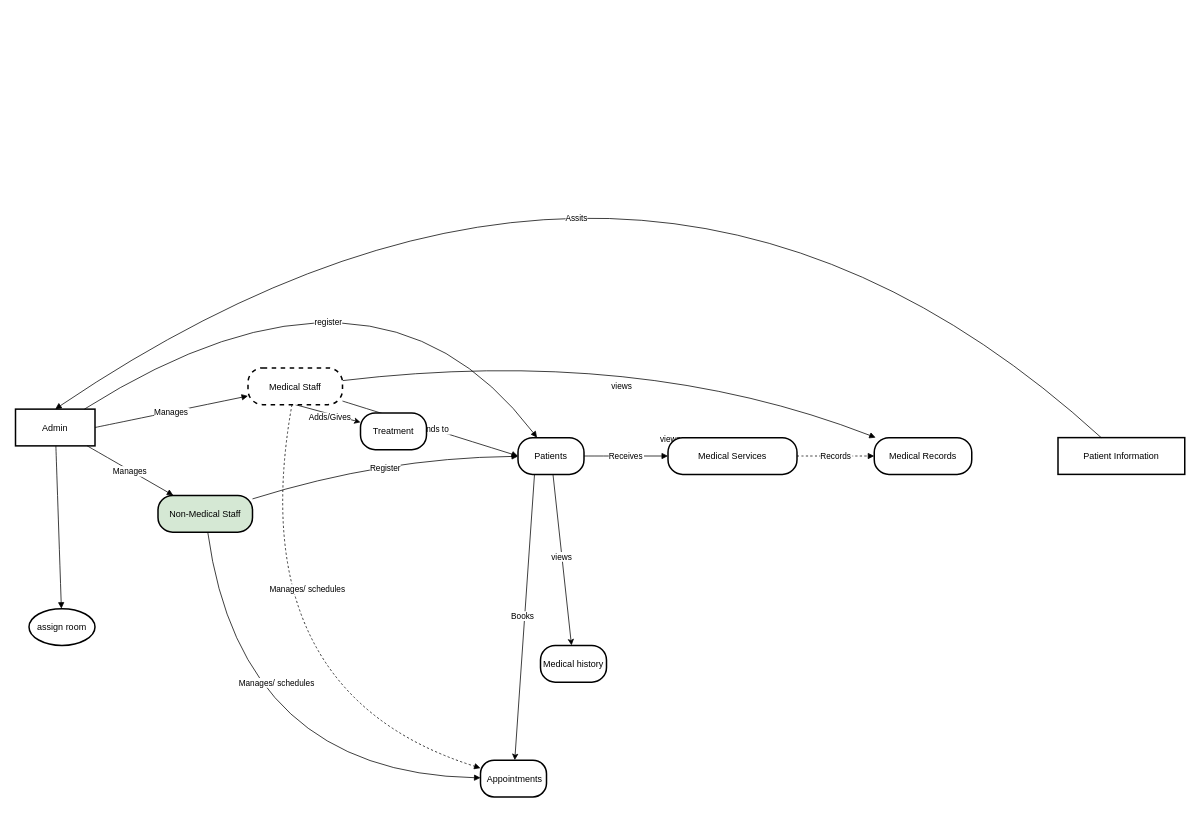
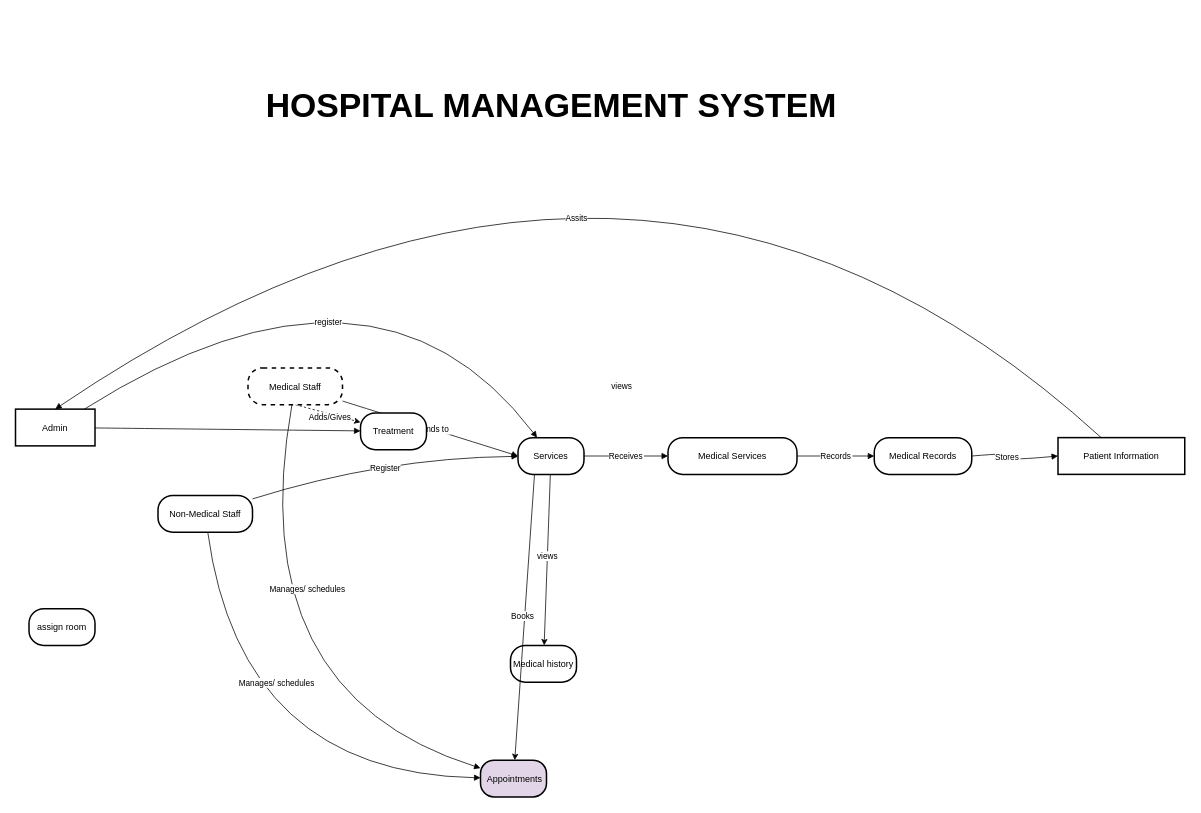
none -> (551, 105)
(703, 389) -> none
(309, 408) -> (309, 408)
(172, 412) -> none
(551, 456) -> (551, 456)
(808, 456) -> (808, 456)
none -> (1007, 457)
(128, 469) -> none
(205, 514) -> (205, 514)
(59, 529) -> (319, 430)
(62, 627) -> (62, 627)
(573, 664) -> (543, 664)
(360, 703) -> (360, 703)
(513, 779) -> (513, 779)
